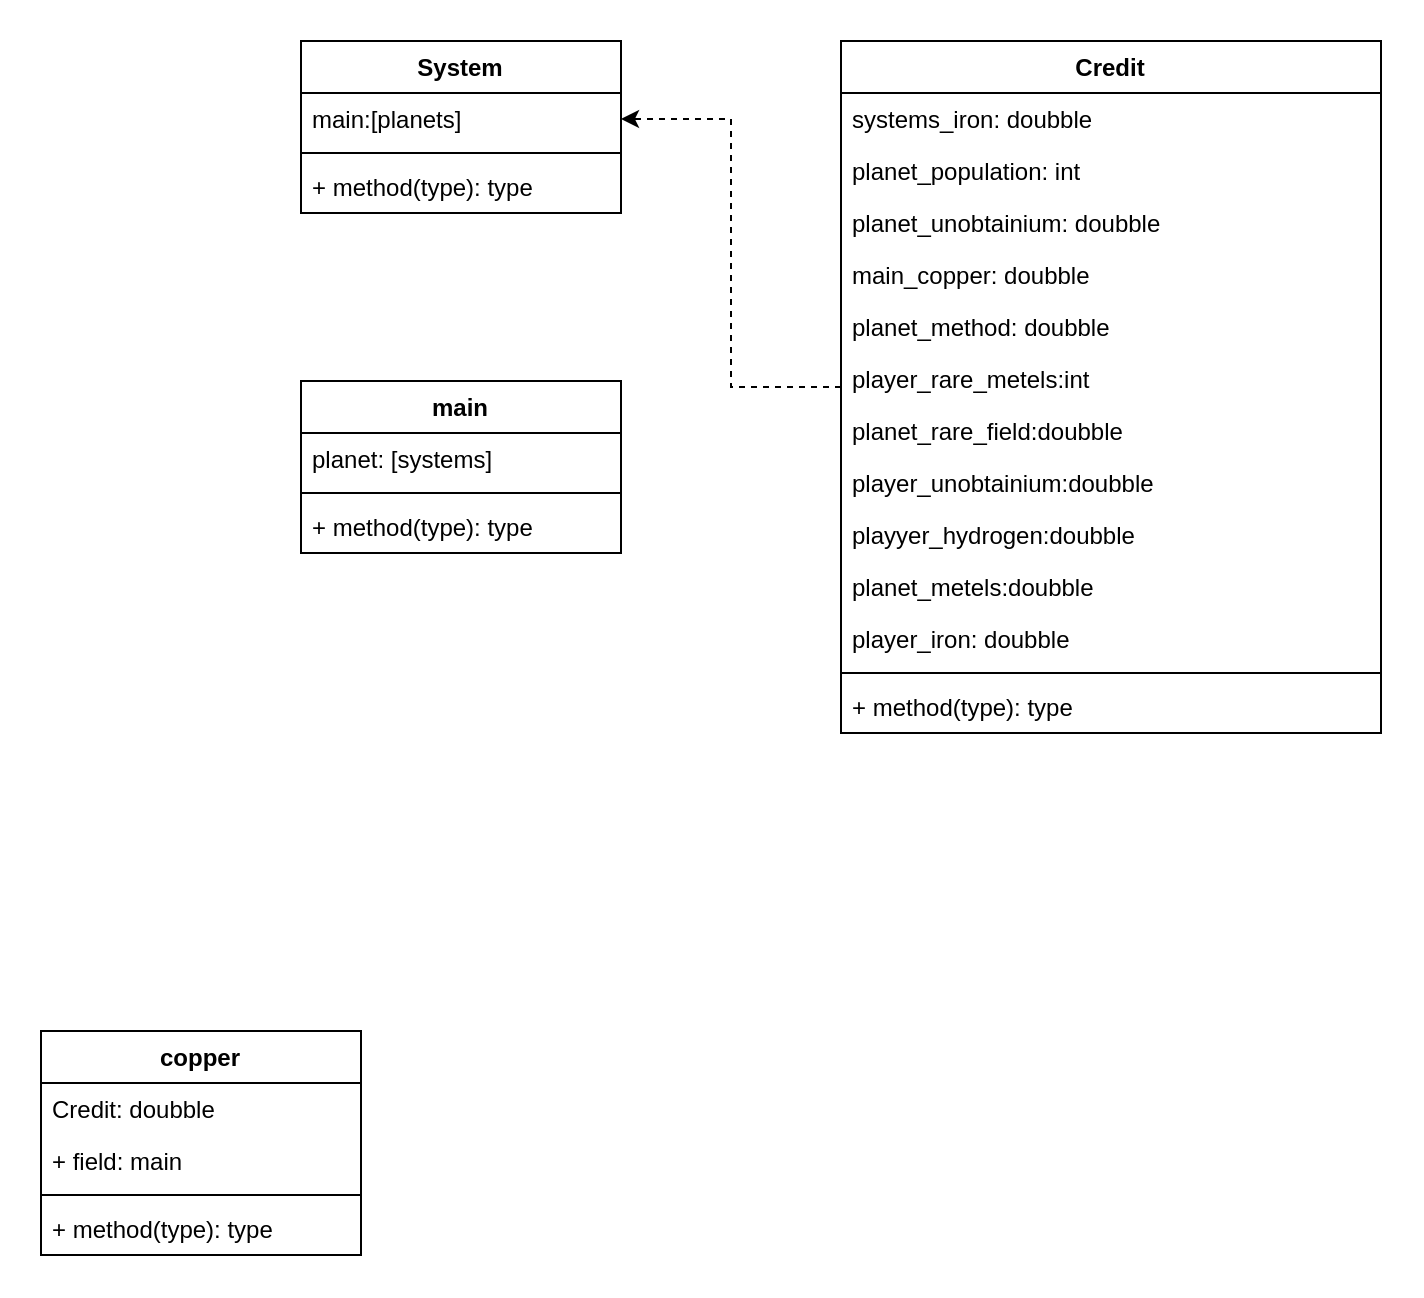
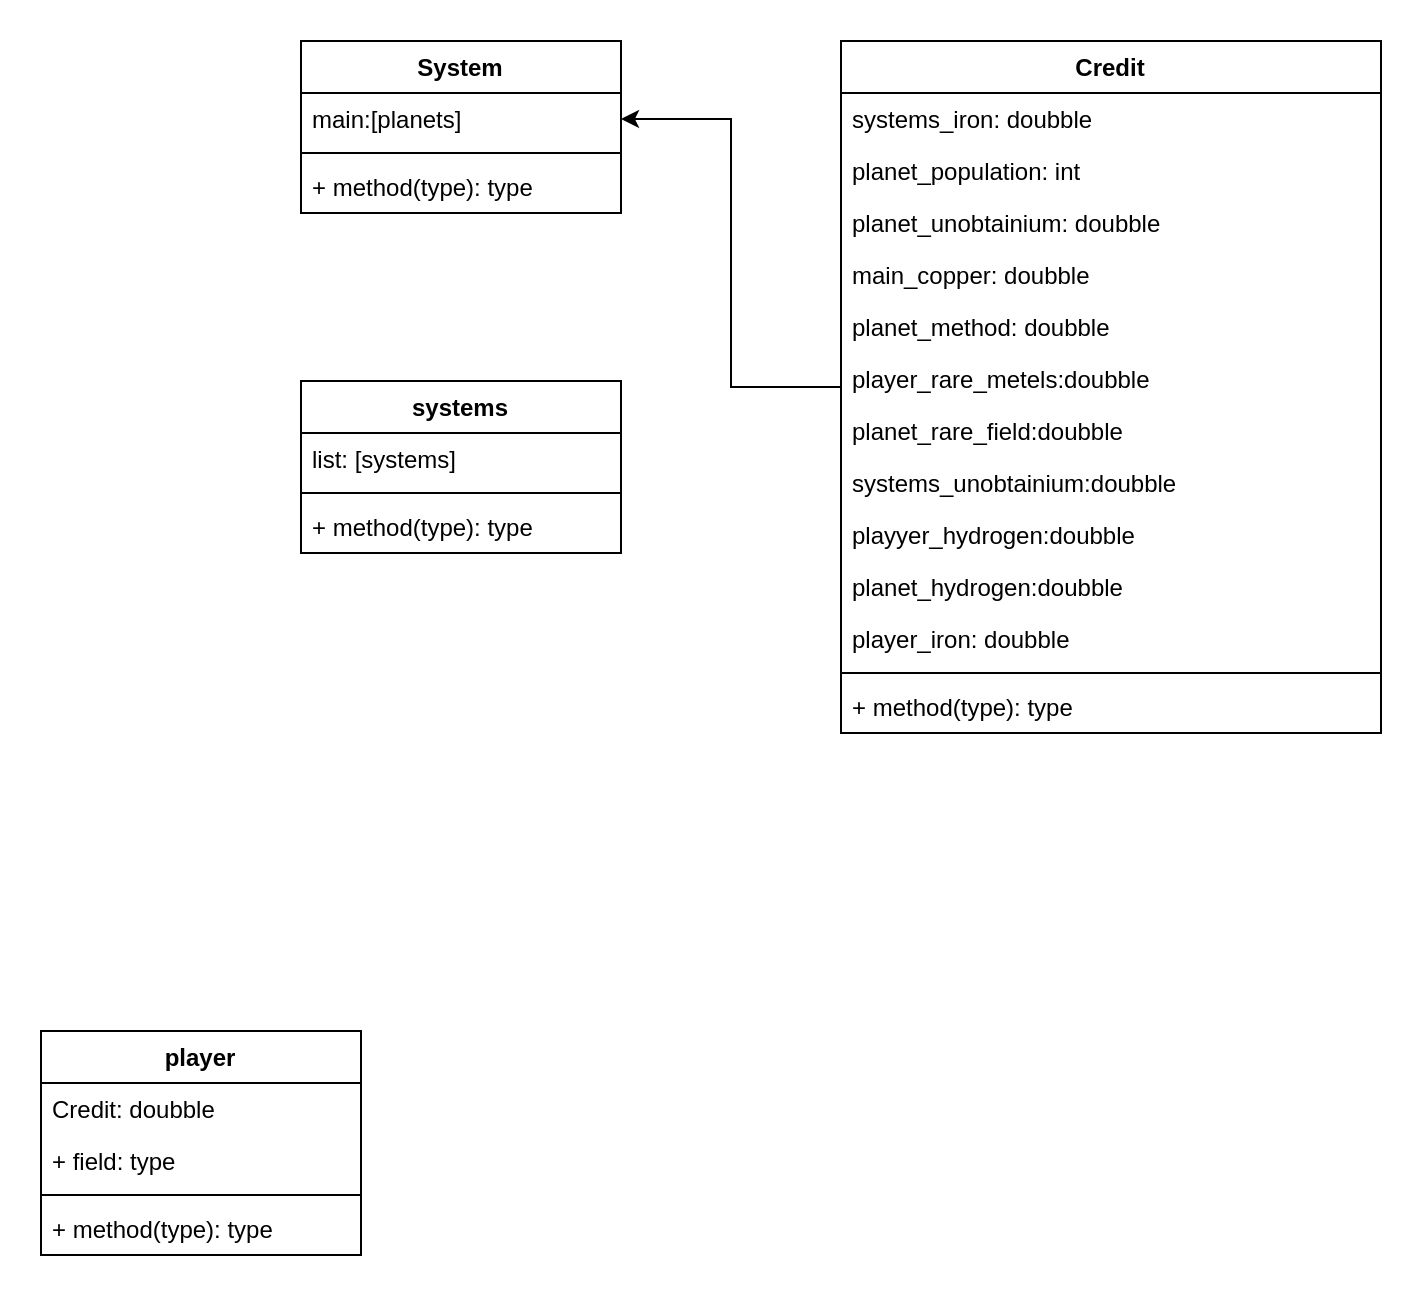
(731, 260) -> (731, 260)
(988, 381) -> (1015, 381)
(461, 409) -> (461, 409)
(418, 461) -> (401, 461)
(1012, 485) -> (1022, 485)
(982, 589) -> (998, 589)
(201, 1059) -> (201, 1059)
(122, 1163) -> (125, 1163)
